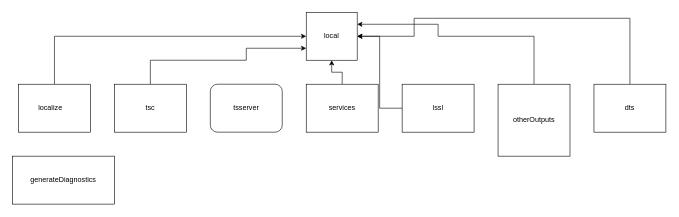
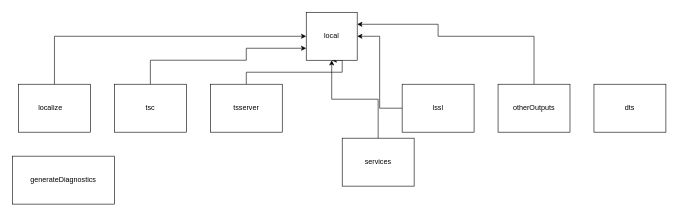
(530, 18) -> none
none -> (246, 77)
(246, 108) -> (246, 108)
(342, 108) -> (378, 162)
(534, 120) -> (534, 108)
